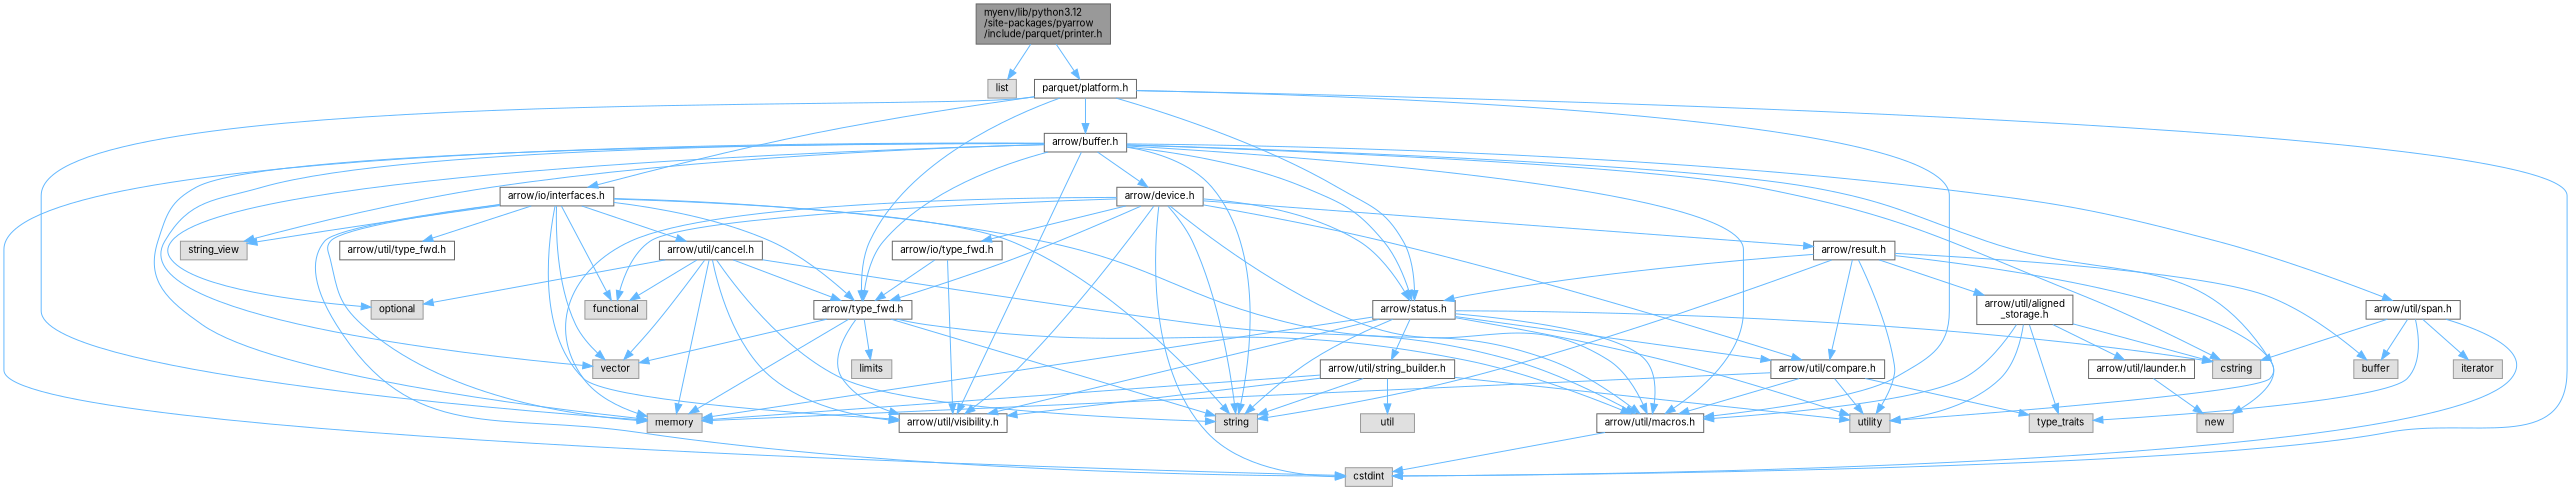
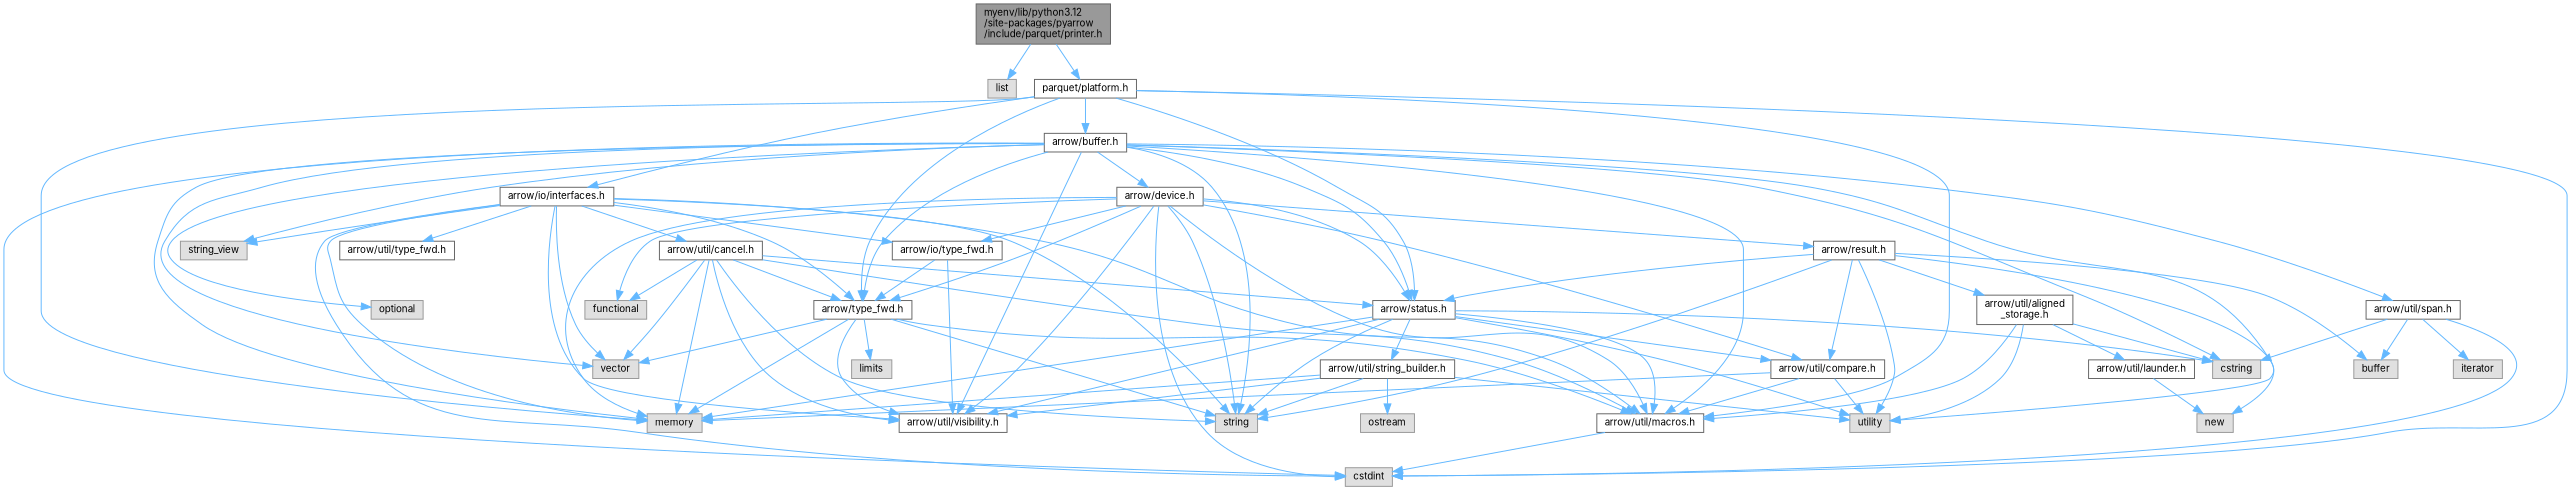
(584, 249) -> (768, 226)
(555, 280) -> (1063, 280)
(1387, 423) -> (1387, 423)
(2061, 423) -> none
